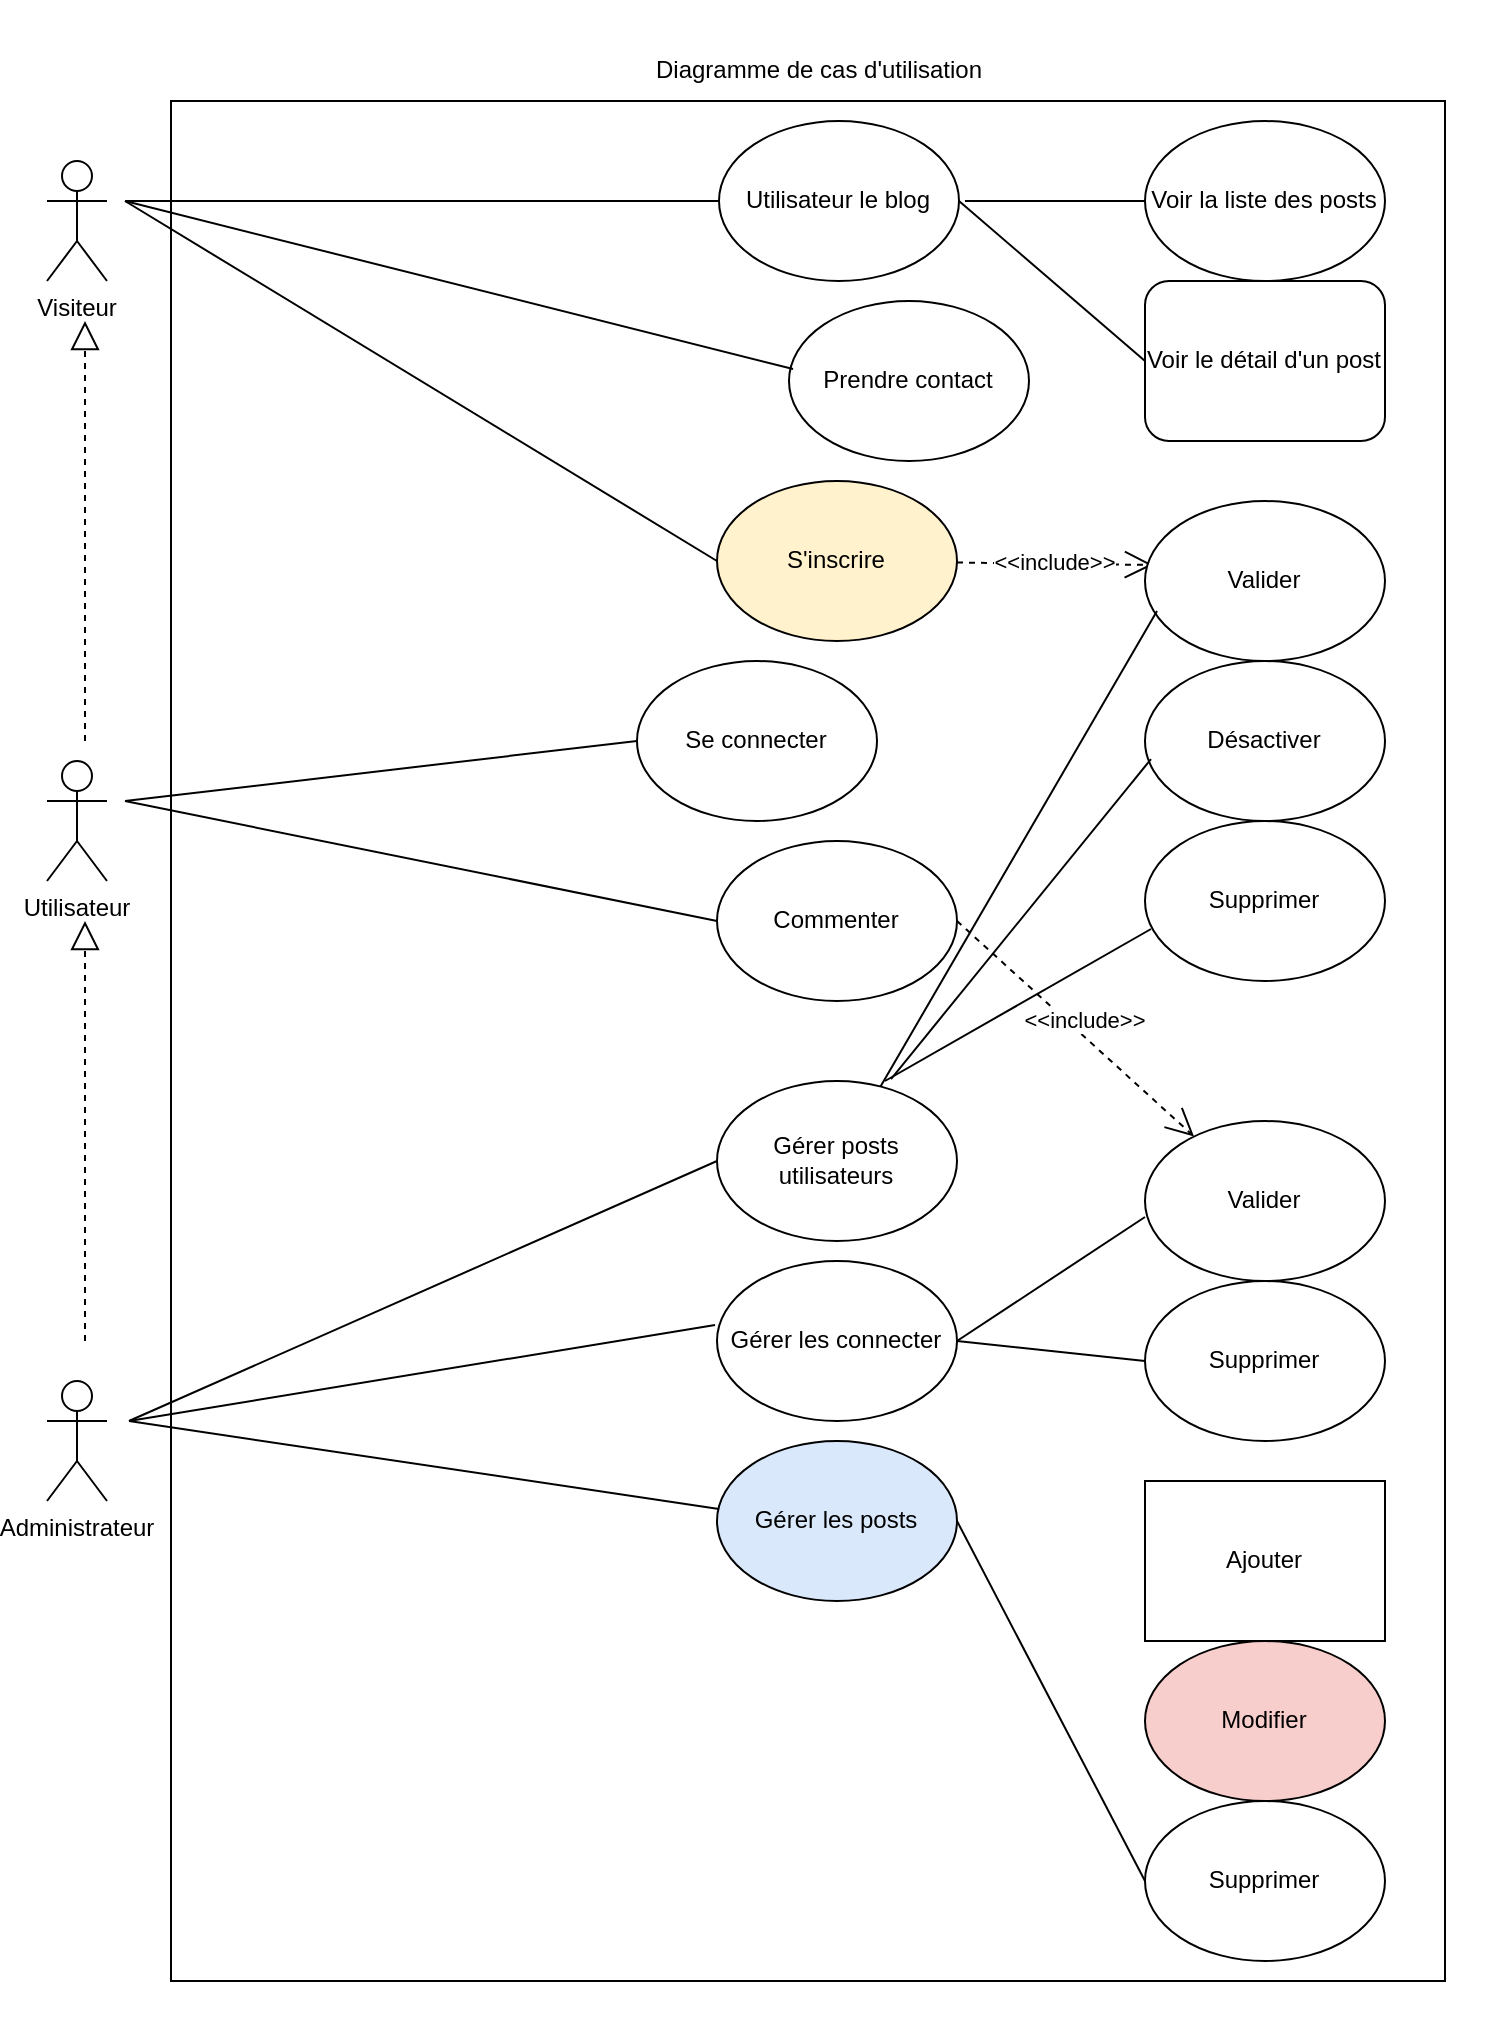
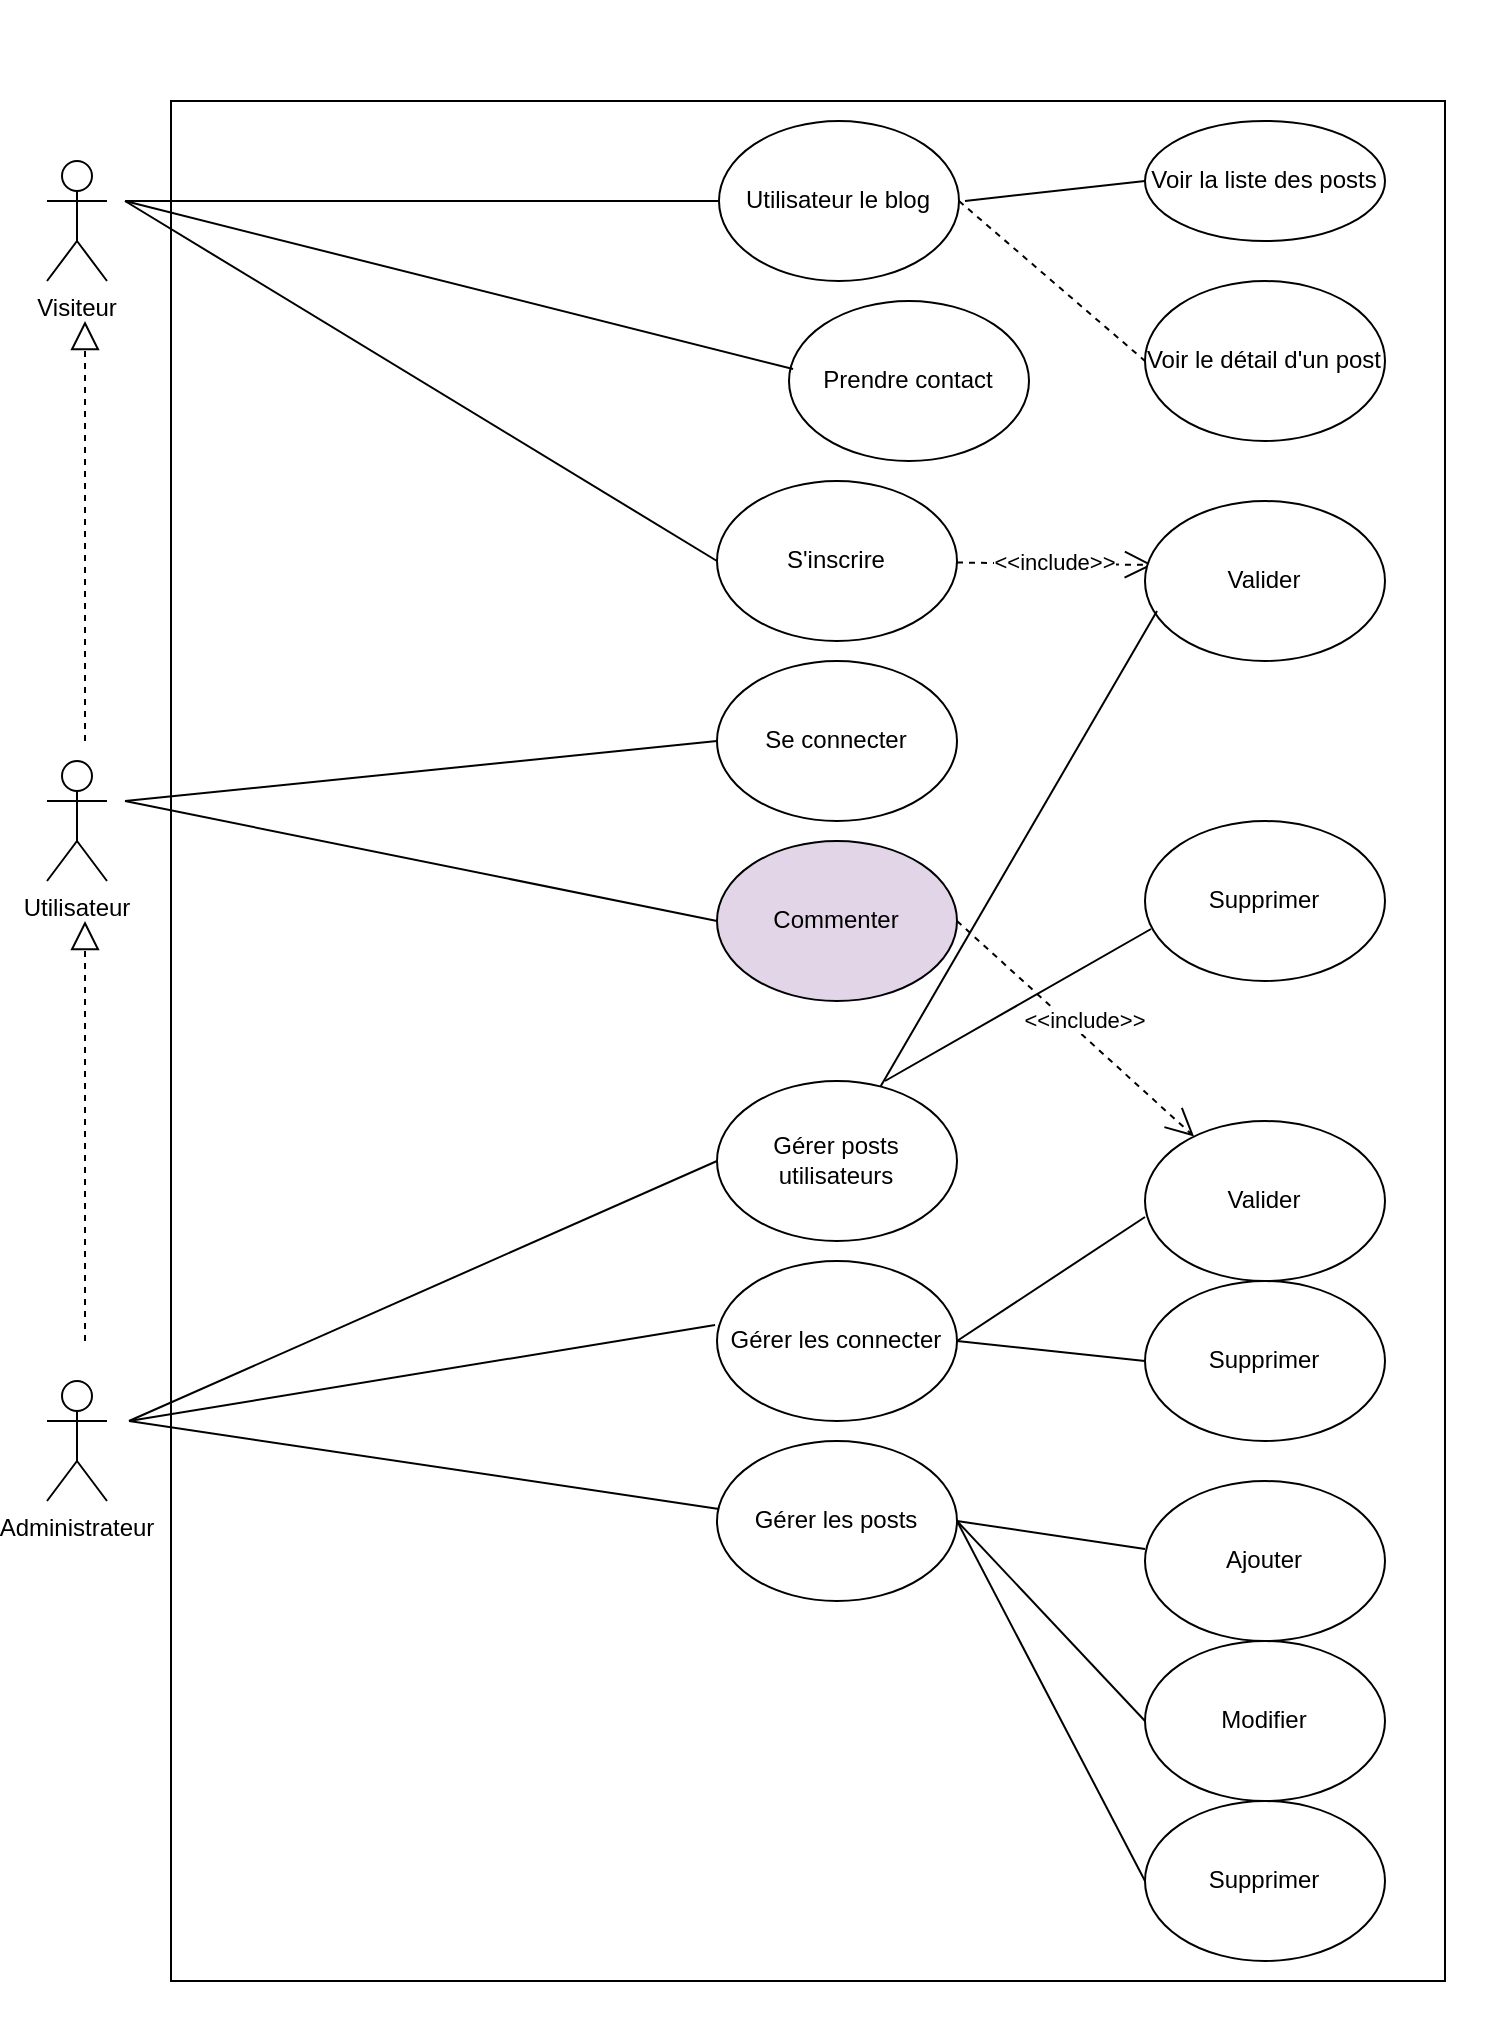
(819, 71) -> none
(1265, 201) -> (1265, 181)
(1052, 281) -> (1052, 281)
(1265, 361) -> (1265, 361)
(837, 561) -> (837, 561)
(757, 741) -> (837, 741)
(1265, 741) -> none
(1024, 915) -> none
(837, 921) -> (837, 921)
(837, 1521) -> (837, 1521)
none -> (1051, 1535)
(1265, 1561) -> (1265, 1561)
none -> (1055, 1625)
(1265, 1721) -> (1265, 1721)
